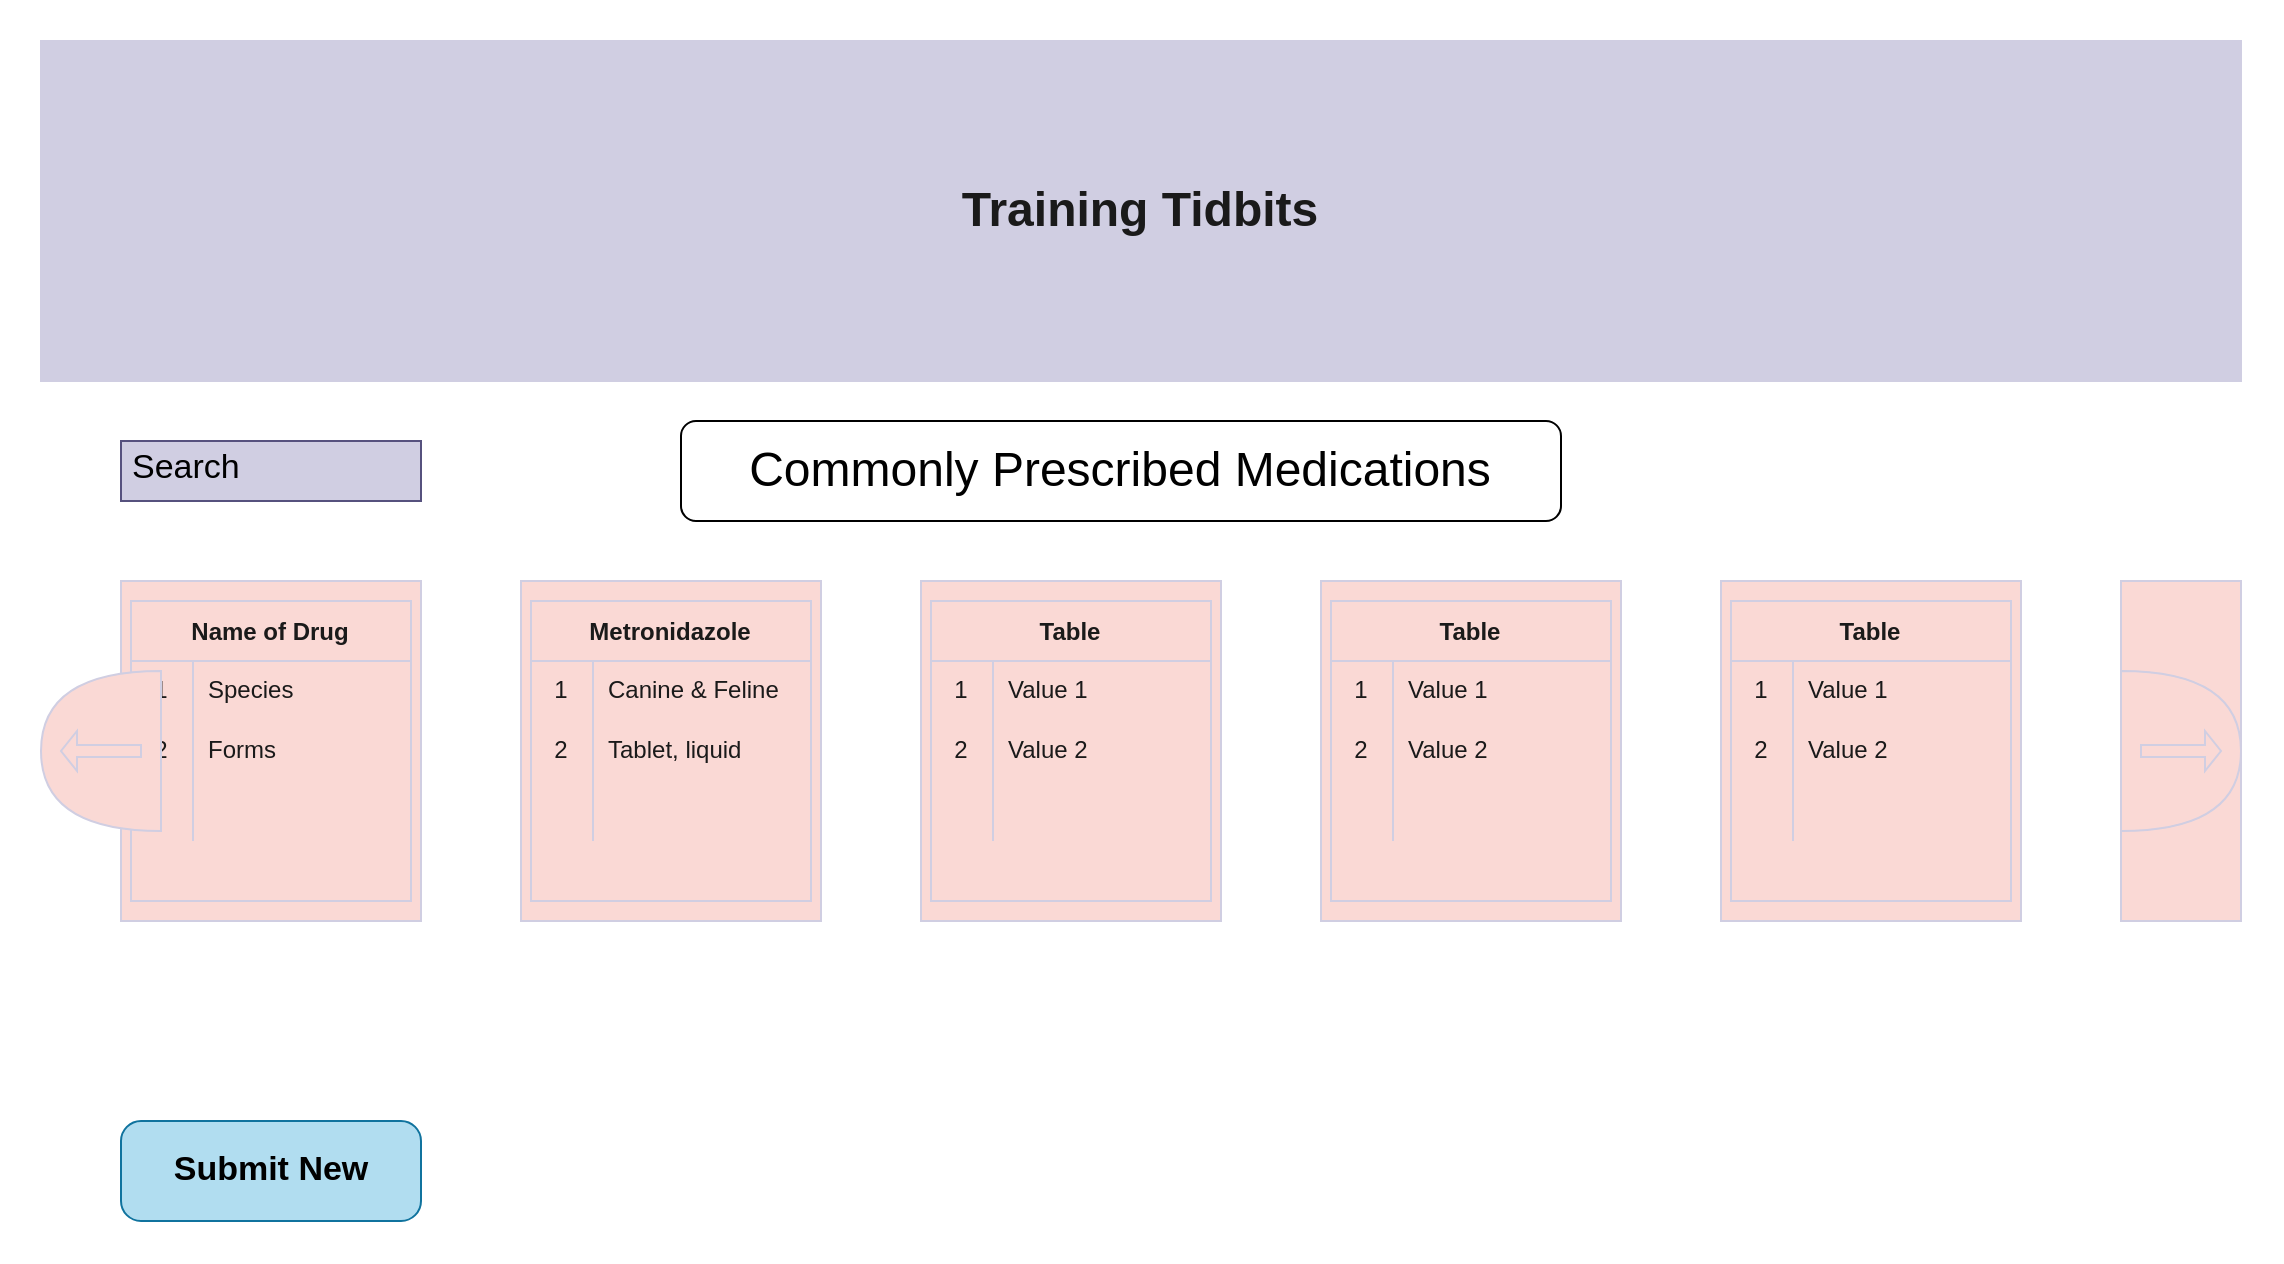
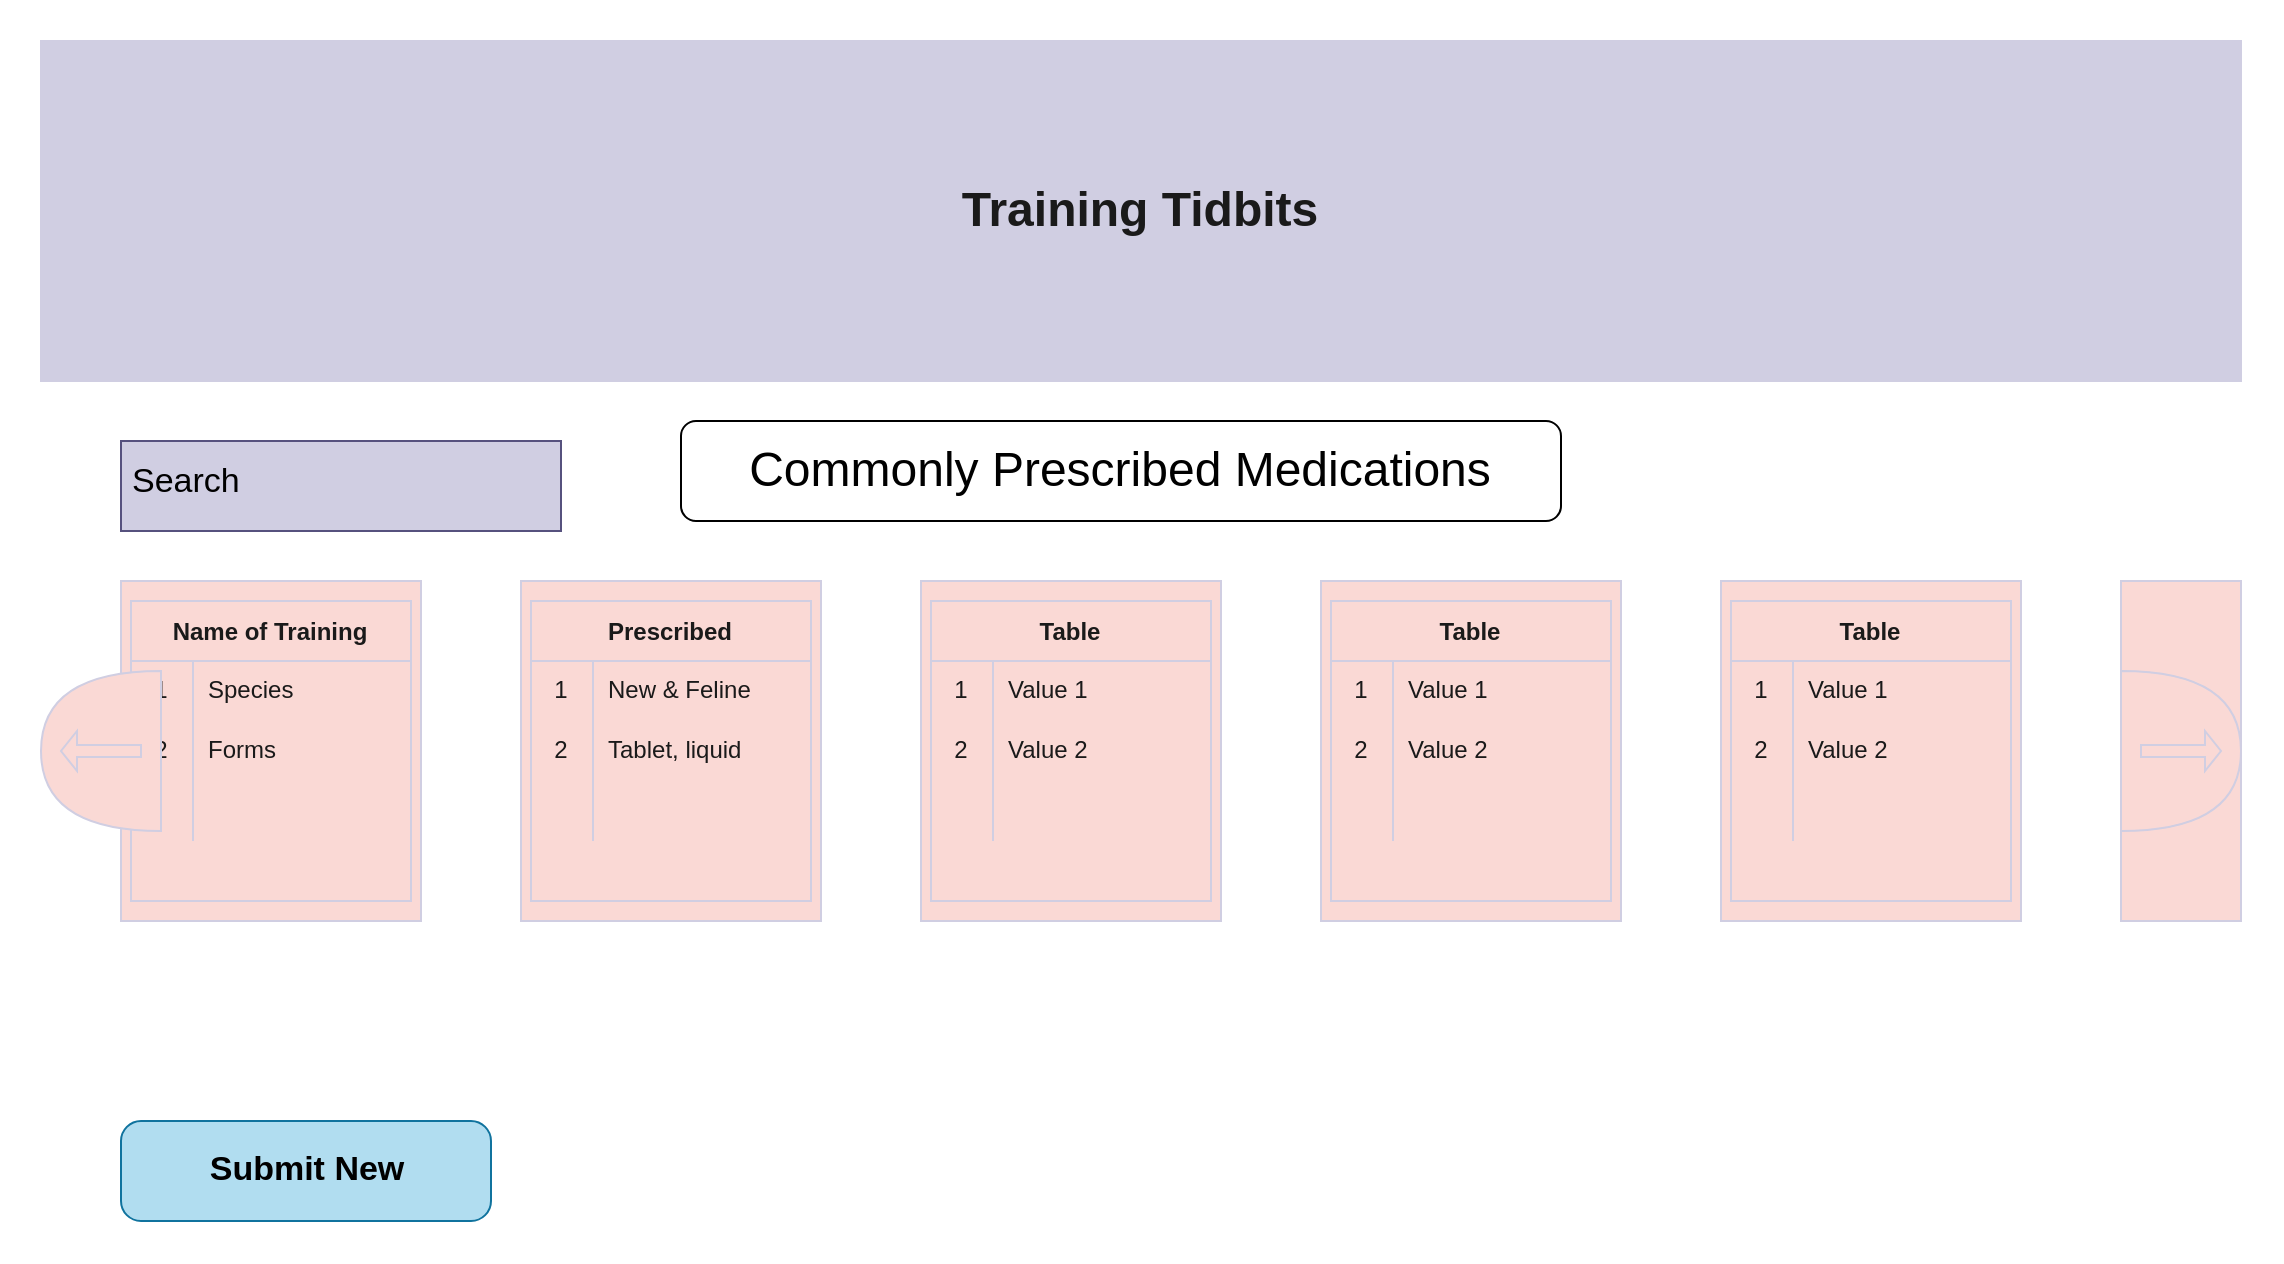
(271, 471) -> (341, 486)
(270, 632) -> (270, 632)
(670, 632) -> (670, 632)
(694, 691) -> (677, 691)
(271, 1171) -> (306, 1171)
